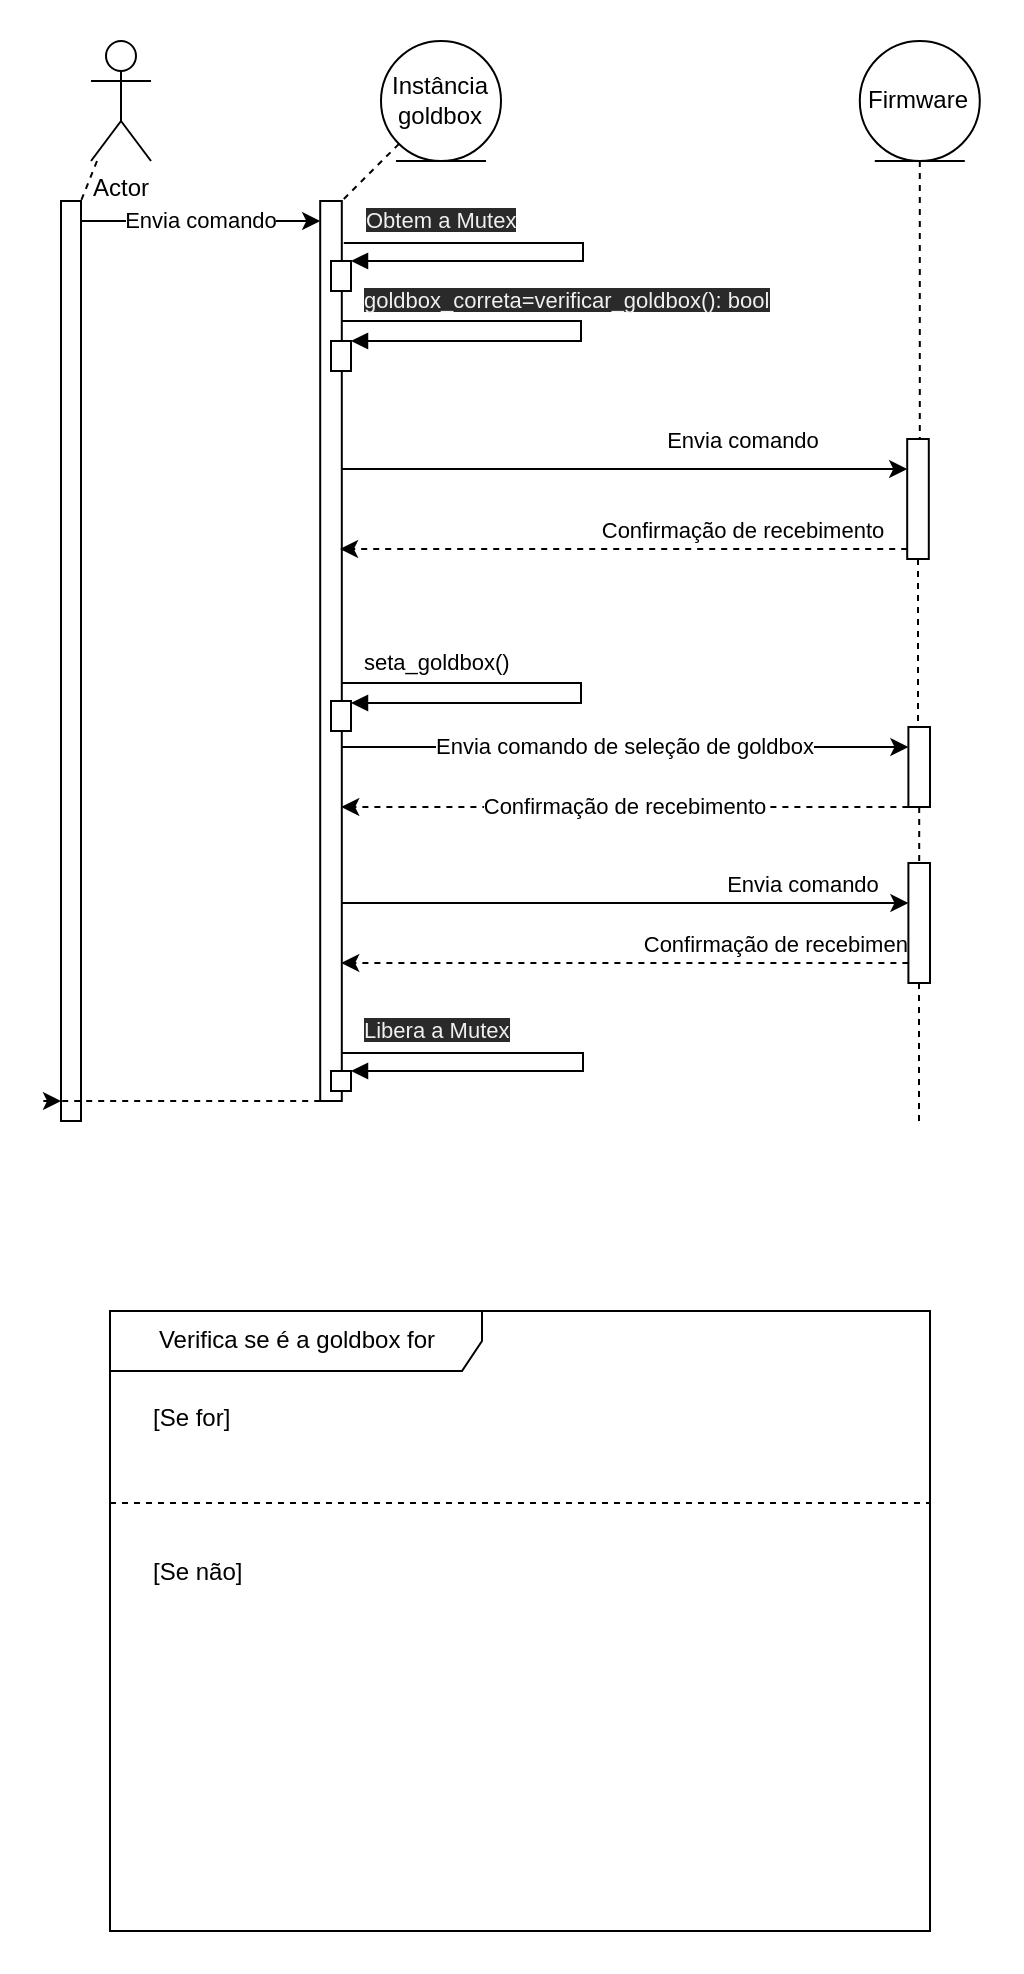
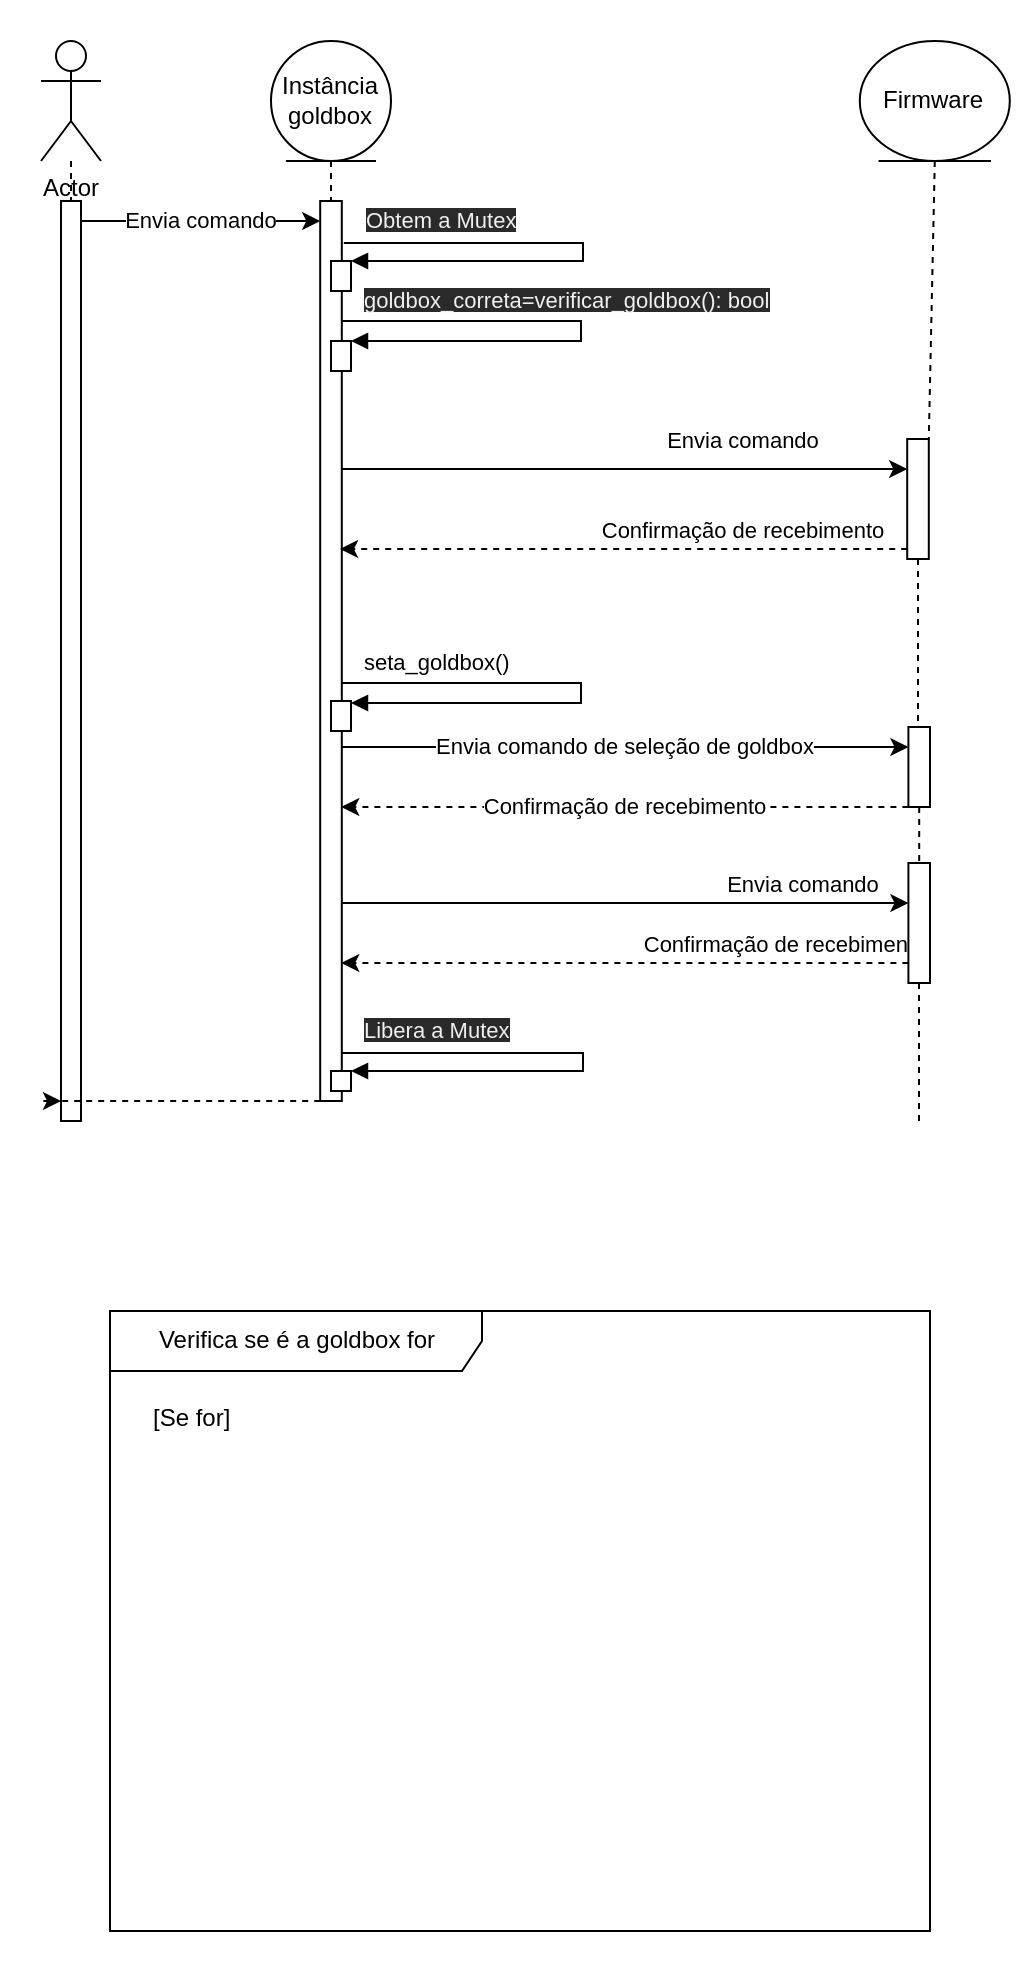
(121, 101) -> (71, 101)
(441, 101) -> (331, 101)
(920, 101) -> (935, 101)
(520, 1503) -> none
